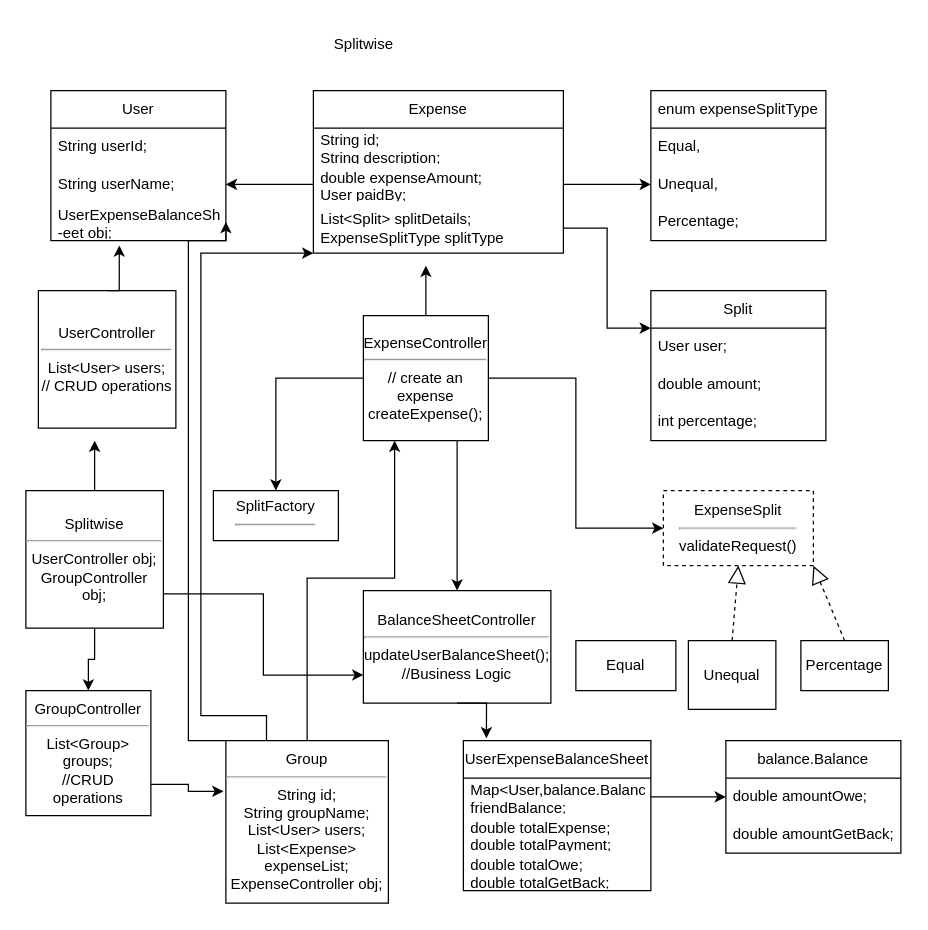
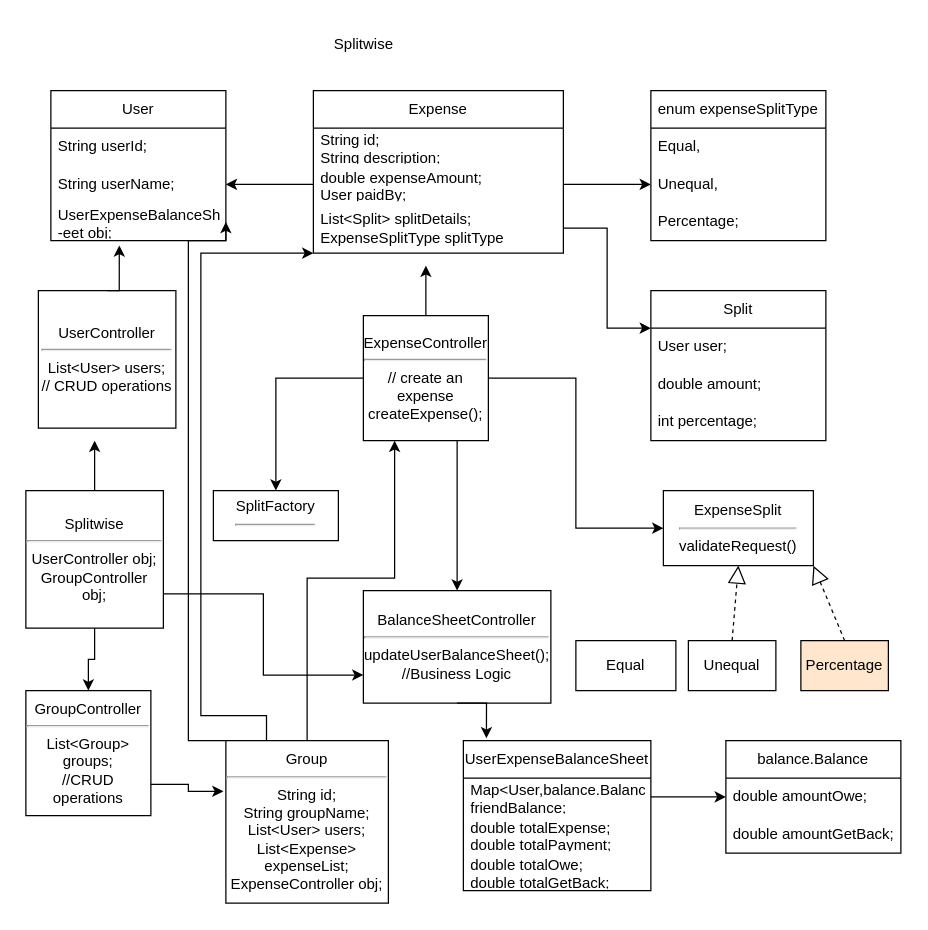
(738, 528) -> (738, 528)
(844, 666) -> (844, 666)
(732, 675) -> (732, 666)
